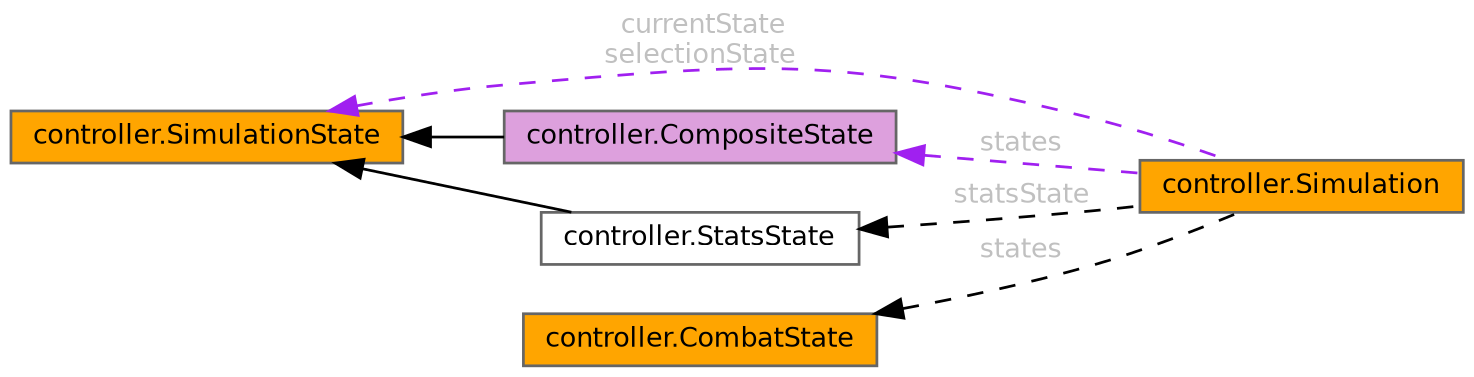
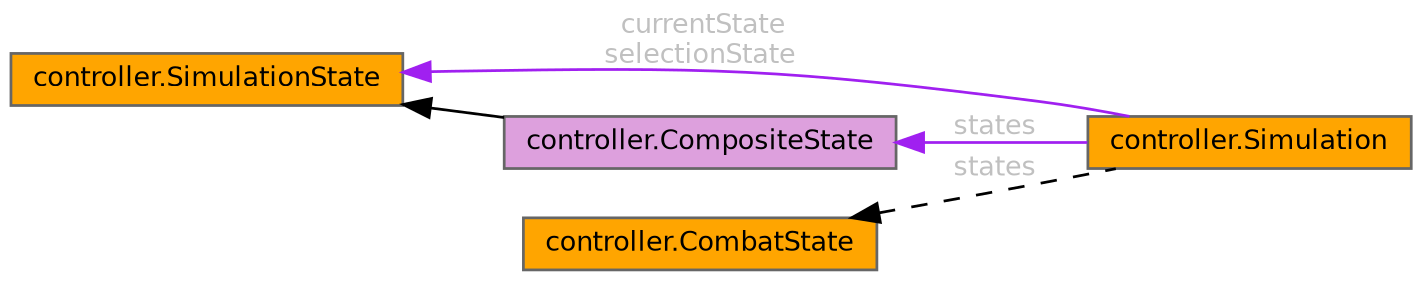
(797, 69) -> (781, 75)
(1032, 164) -> (1006, 142)
(700, 238) -> none
